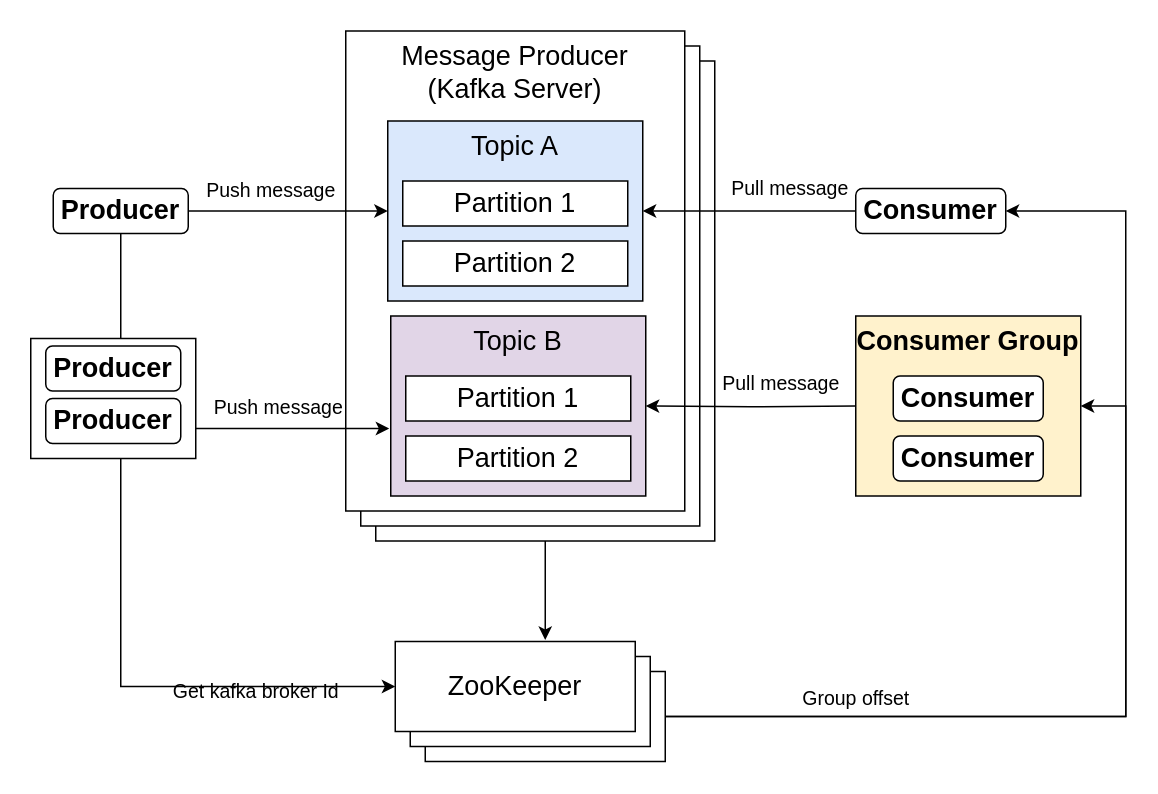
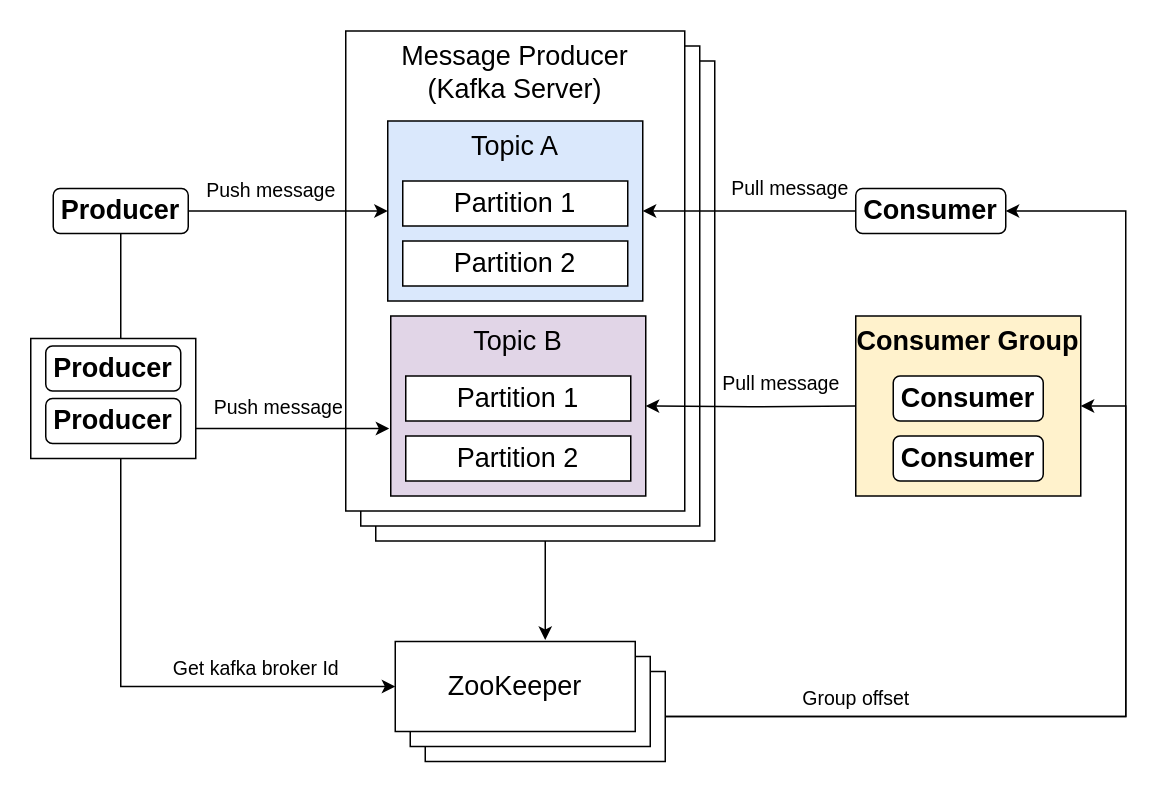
(256, 691) -> (256, 668)
